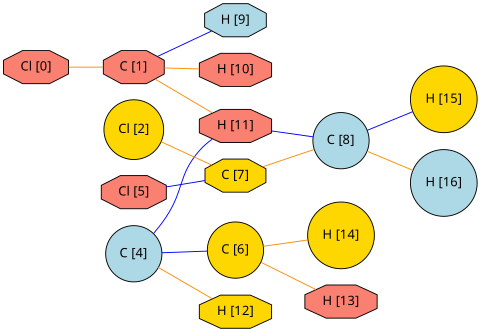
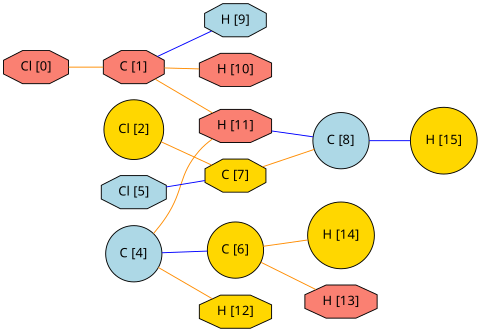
(444, 183) -> none
(134, 192) -> (134, 192)
(178, 193) -> (178, 193)
